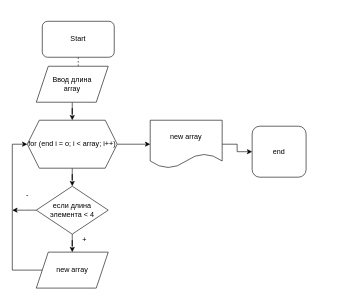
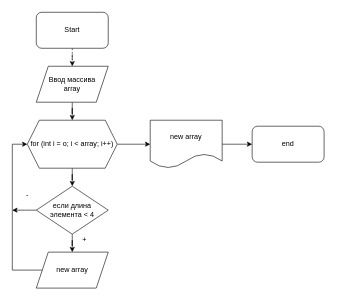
(78, 39) -> (72, 30)
(72, 84) -> (72, 84)
(72, 144) -> (72, 144)
(279, 152) -> (288, 144)
